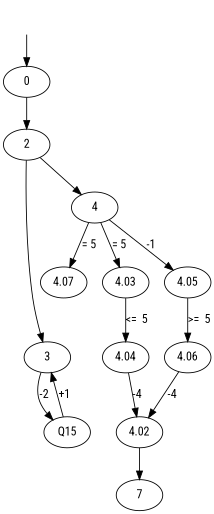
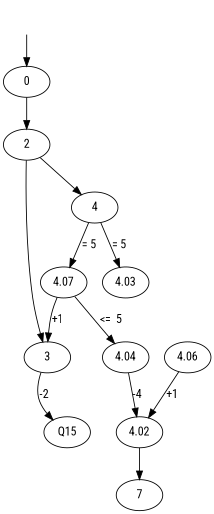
(188, 282) -> none
(126, 316) -> (92, 317)
(172, 395) -> (172, 395)
(58, 399) -> (51, 315)
